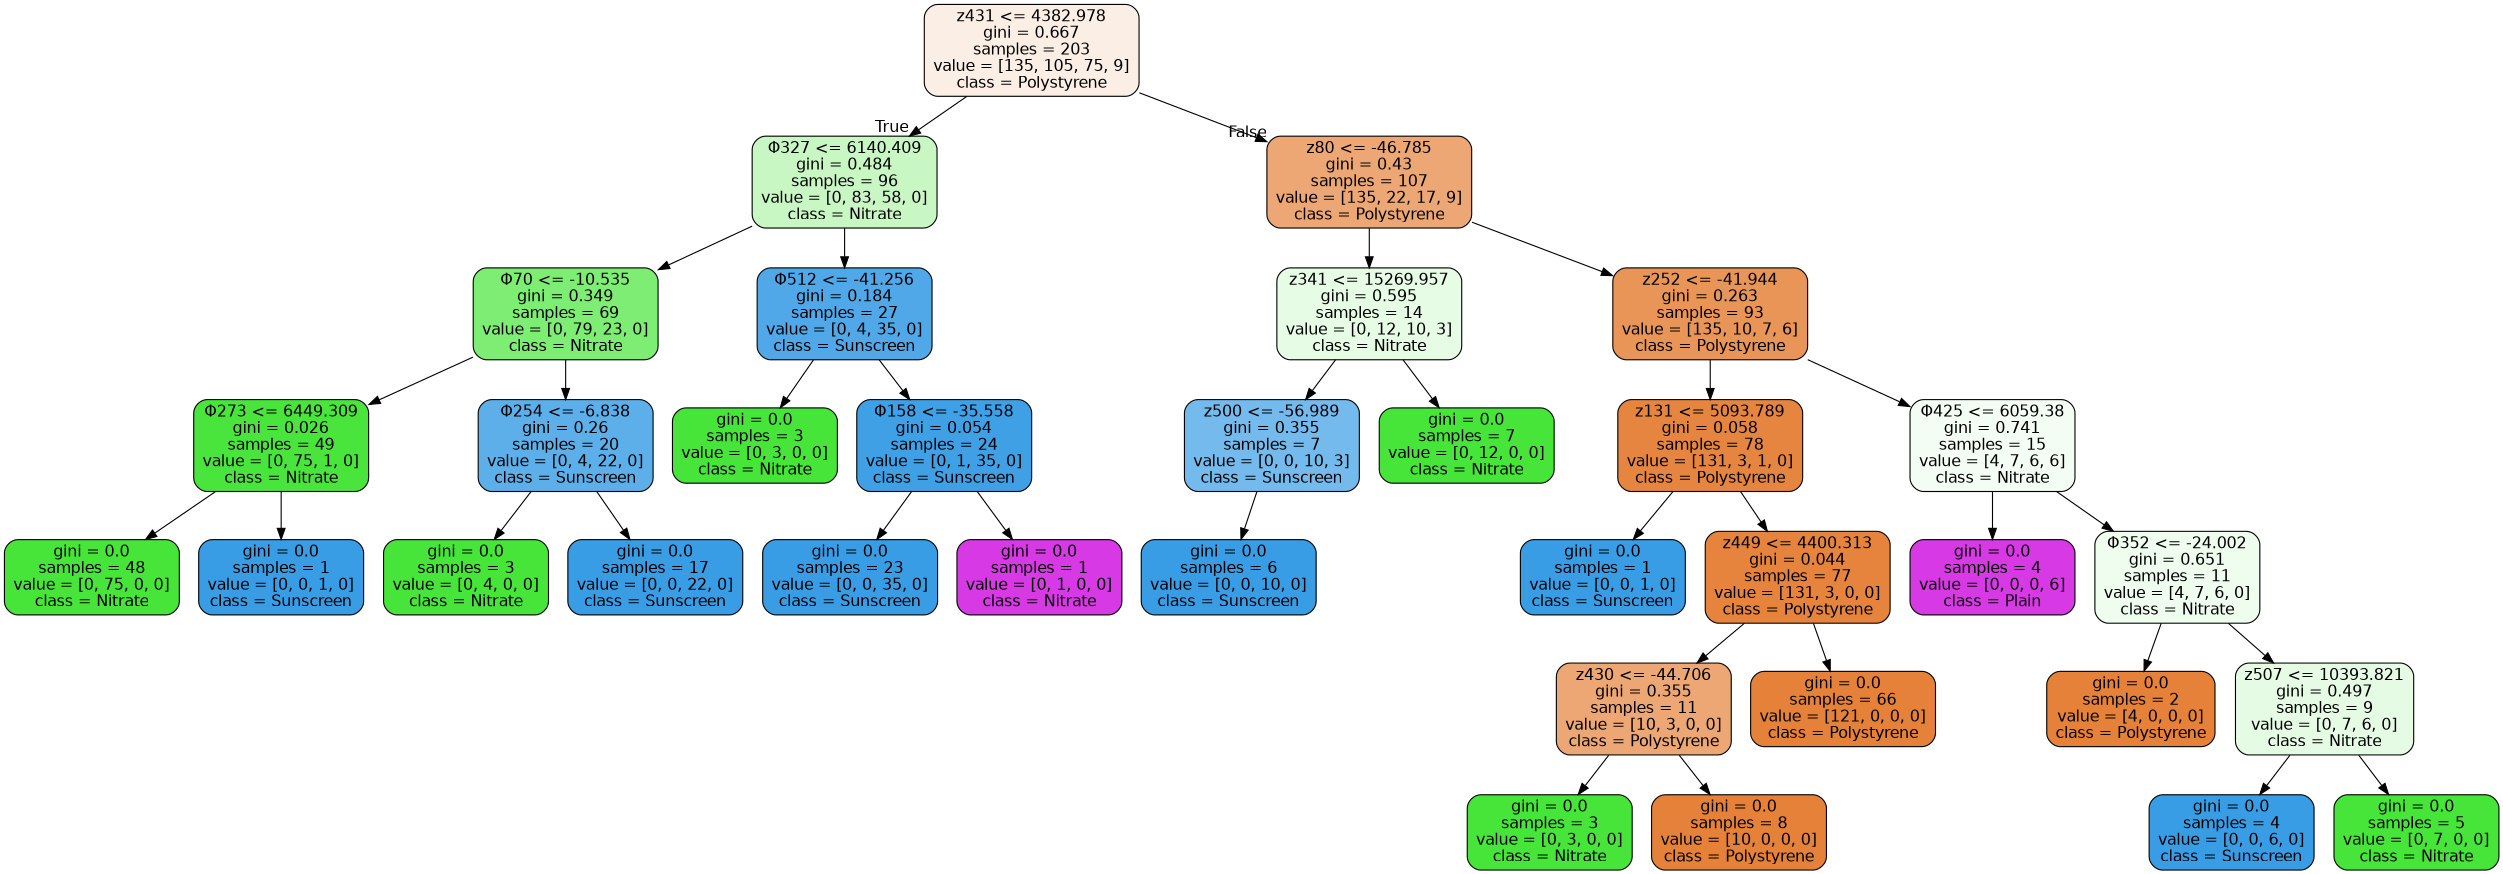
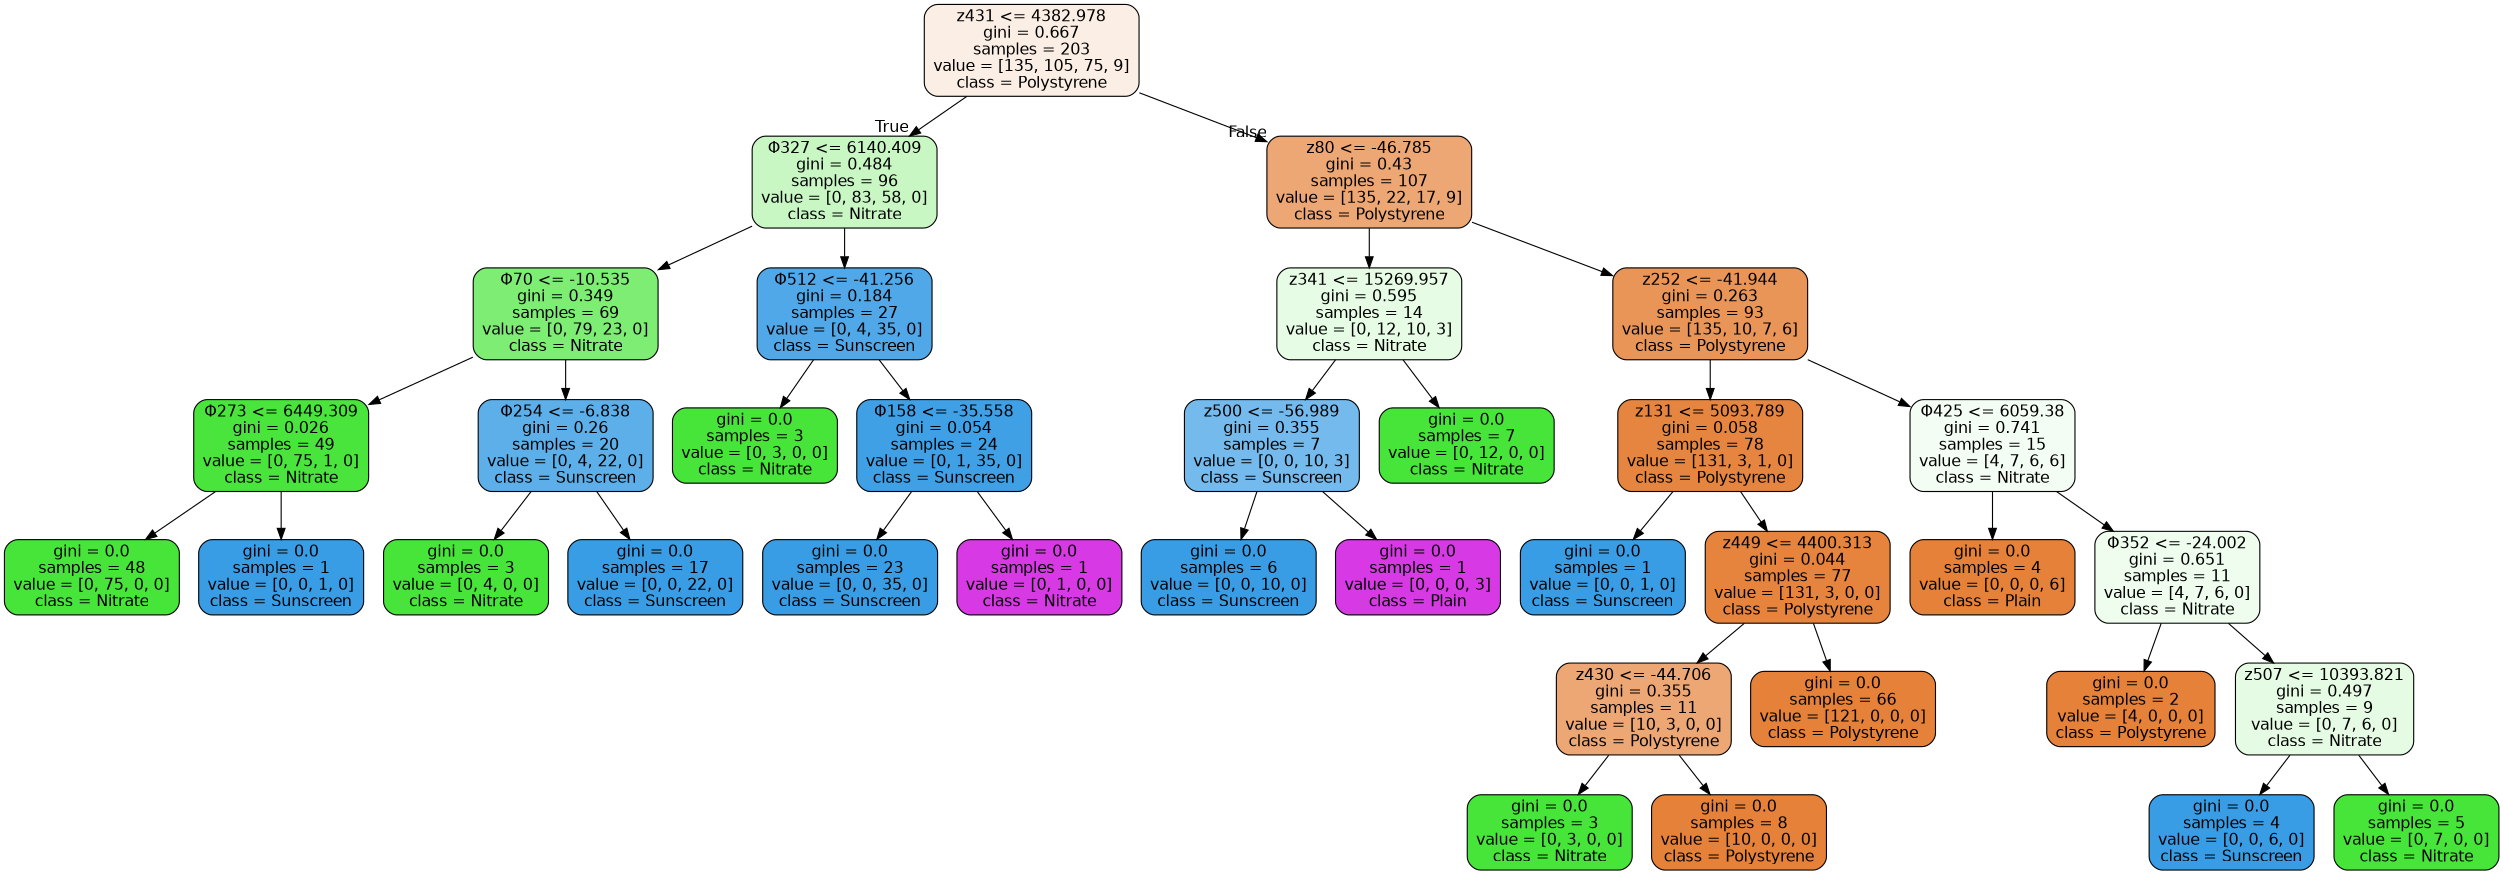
none -> (1418, 577)
(1993, 577) -> (1993, 577)
